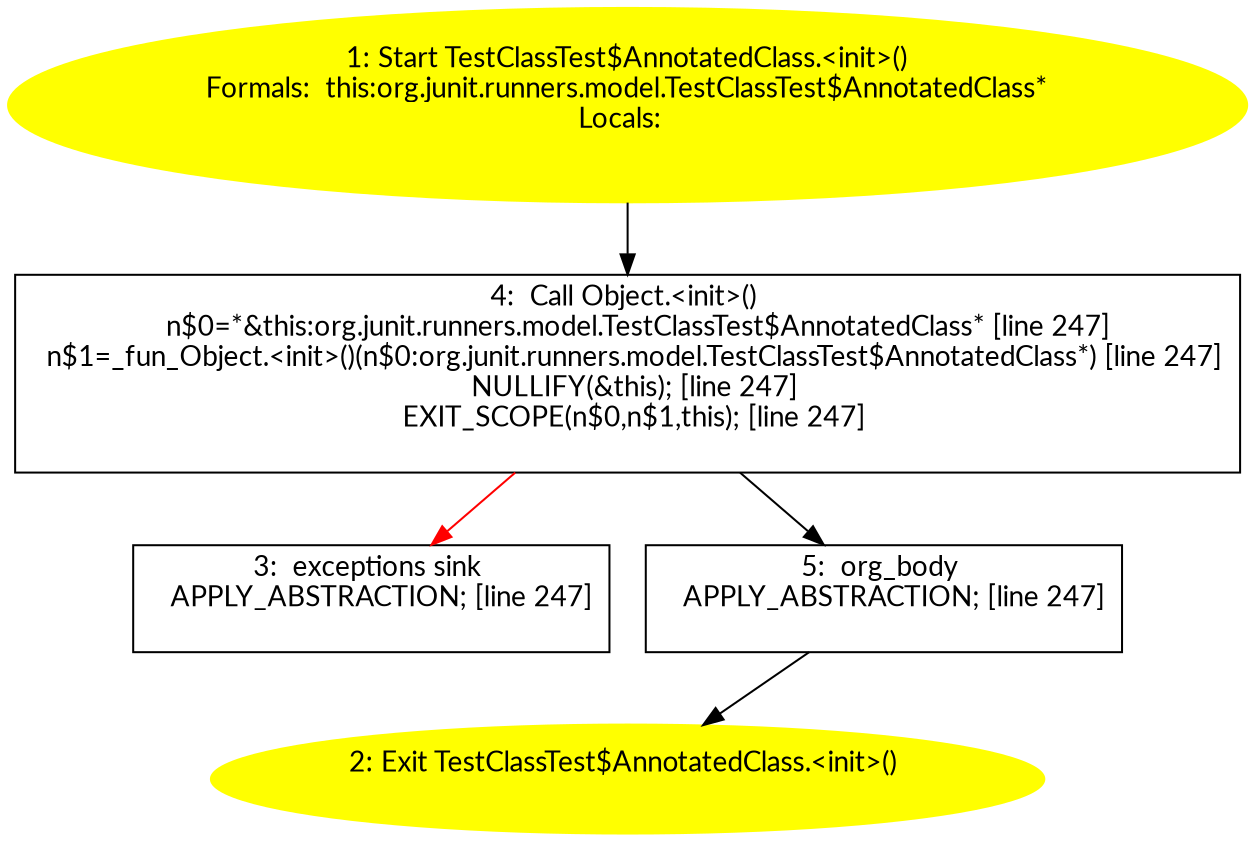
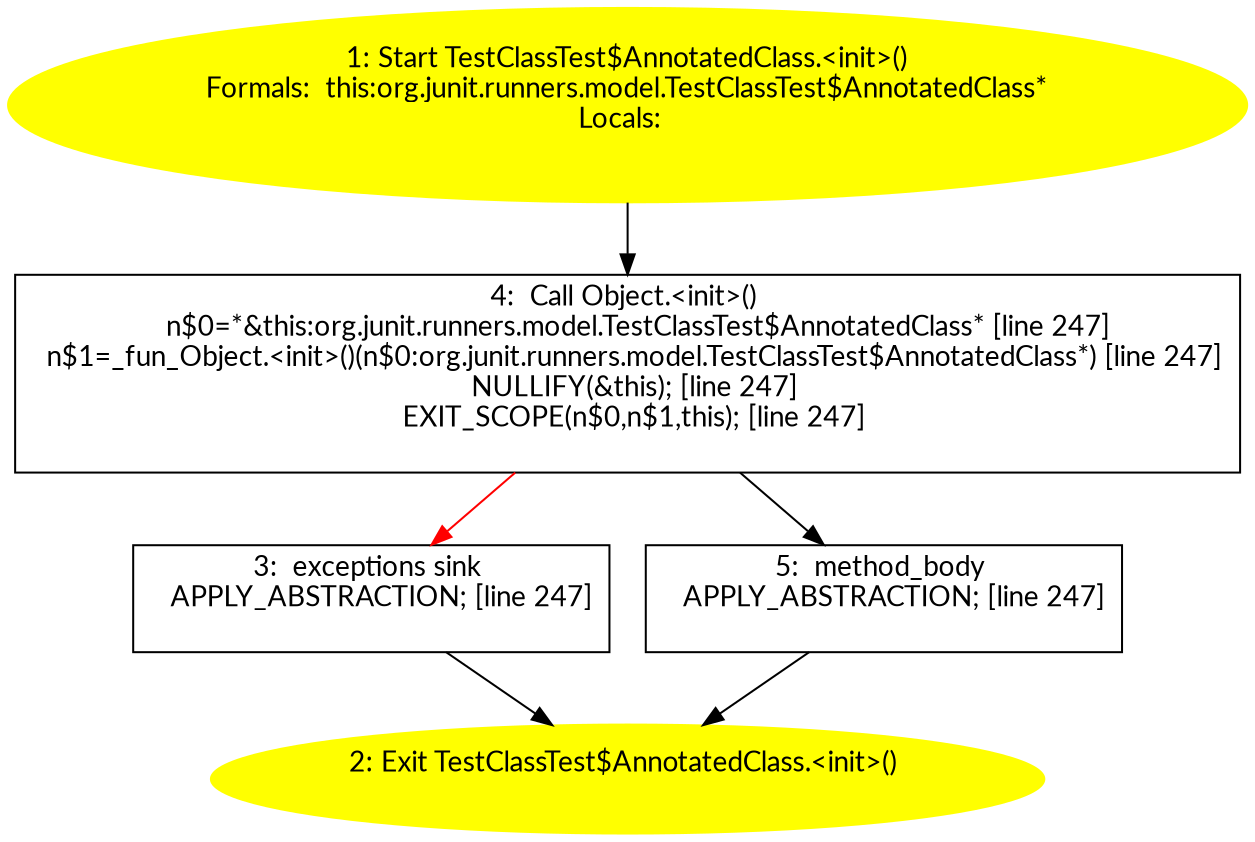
(884, 599) -> (884, 599)
none -> (491, 683)
